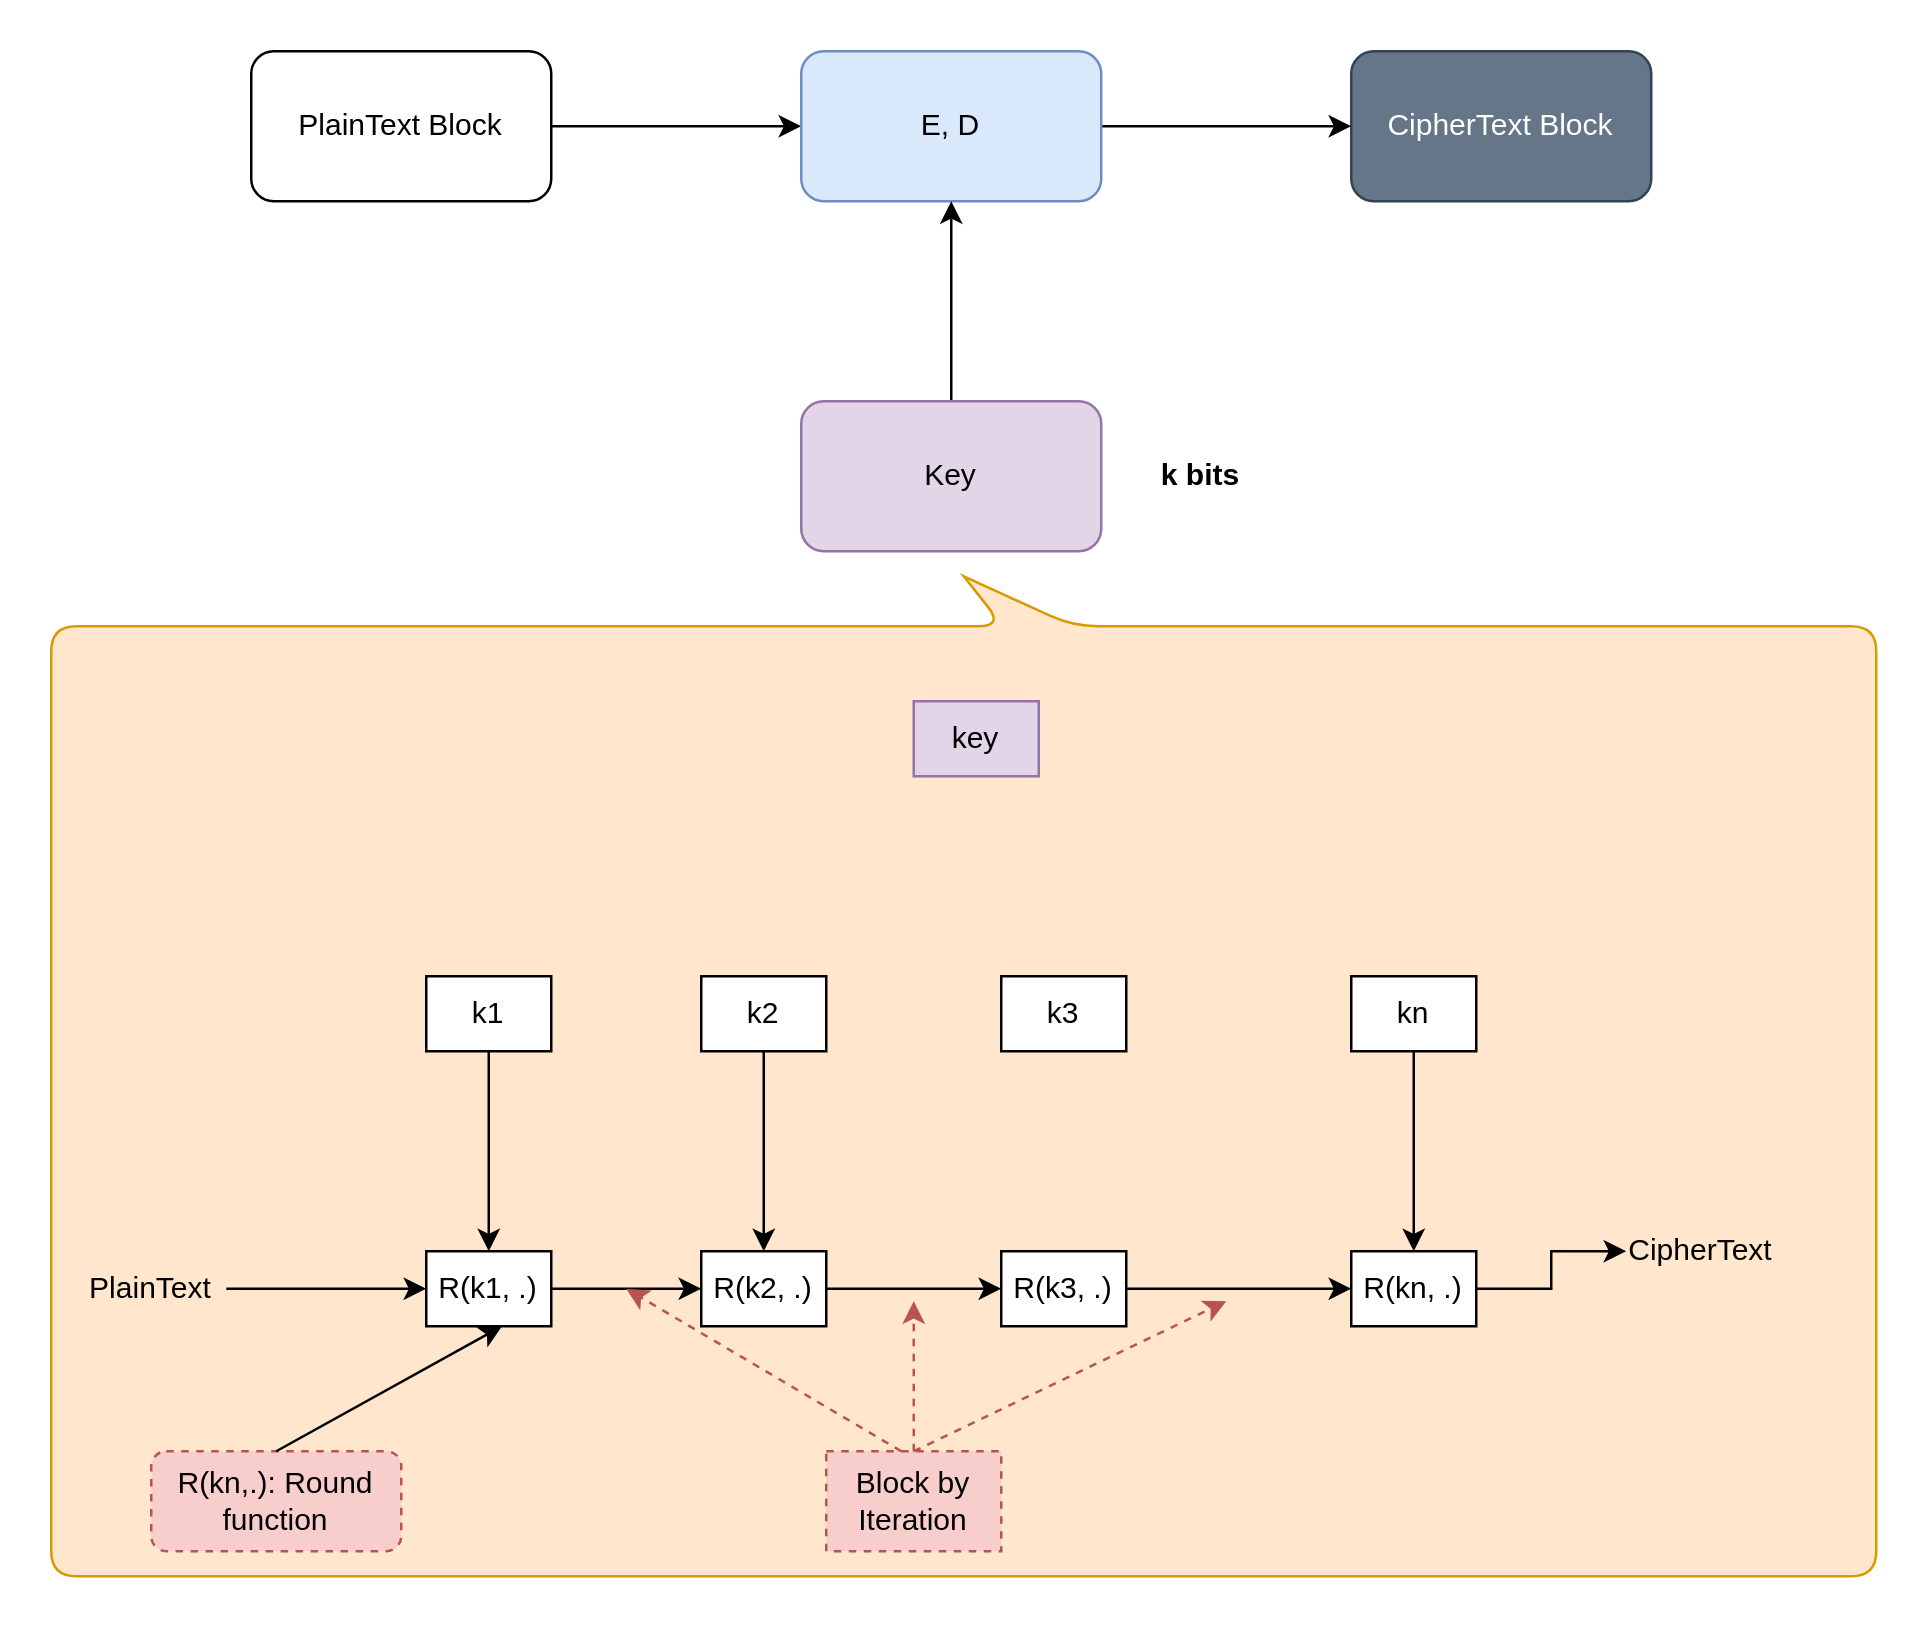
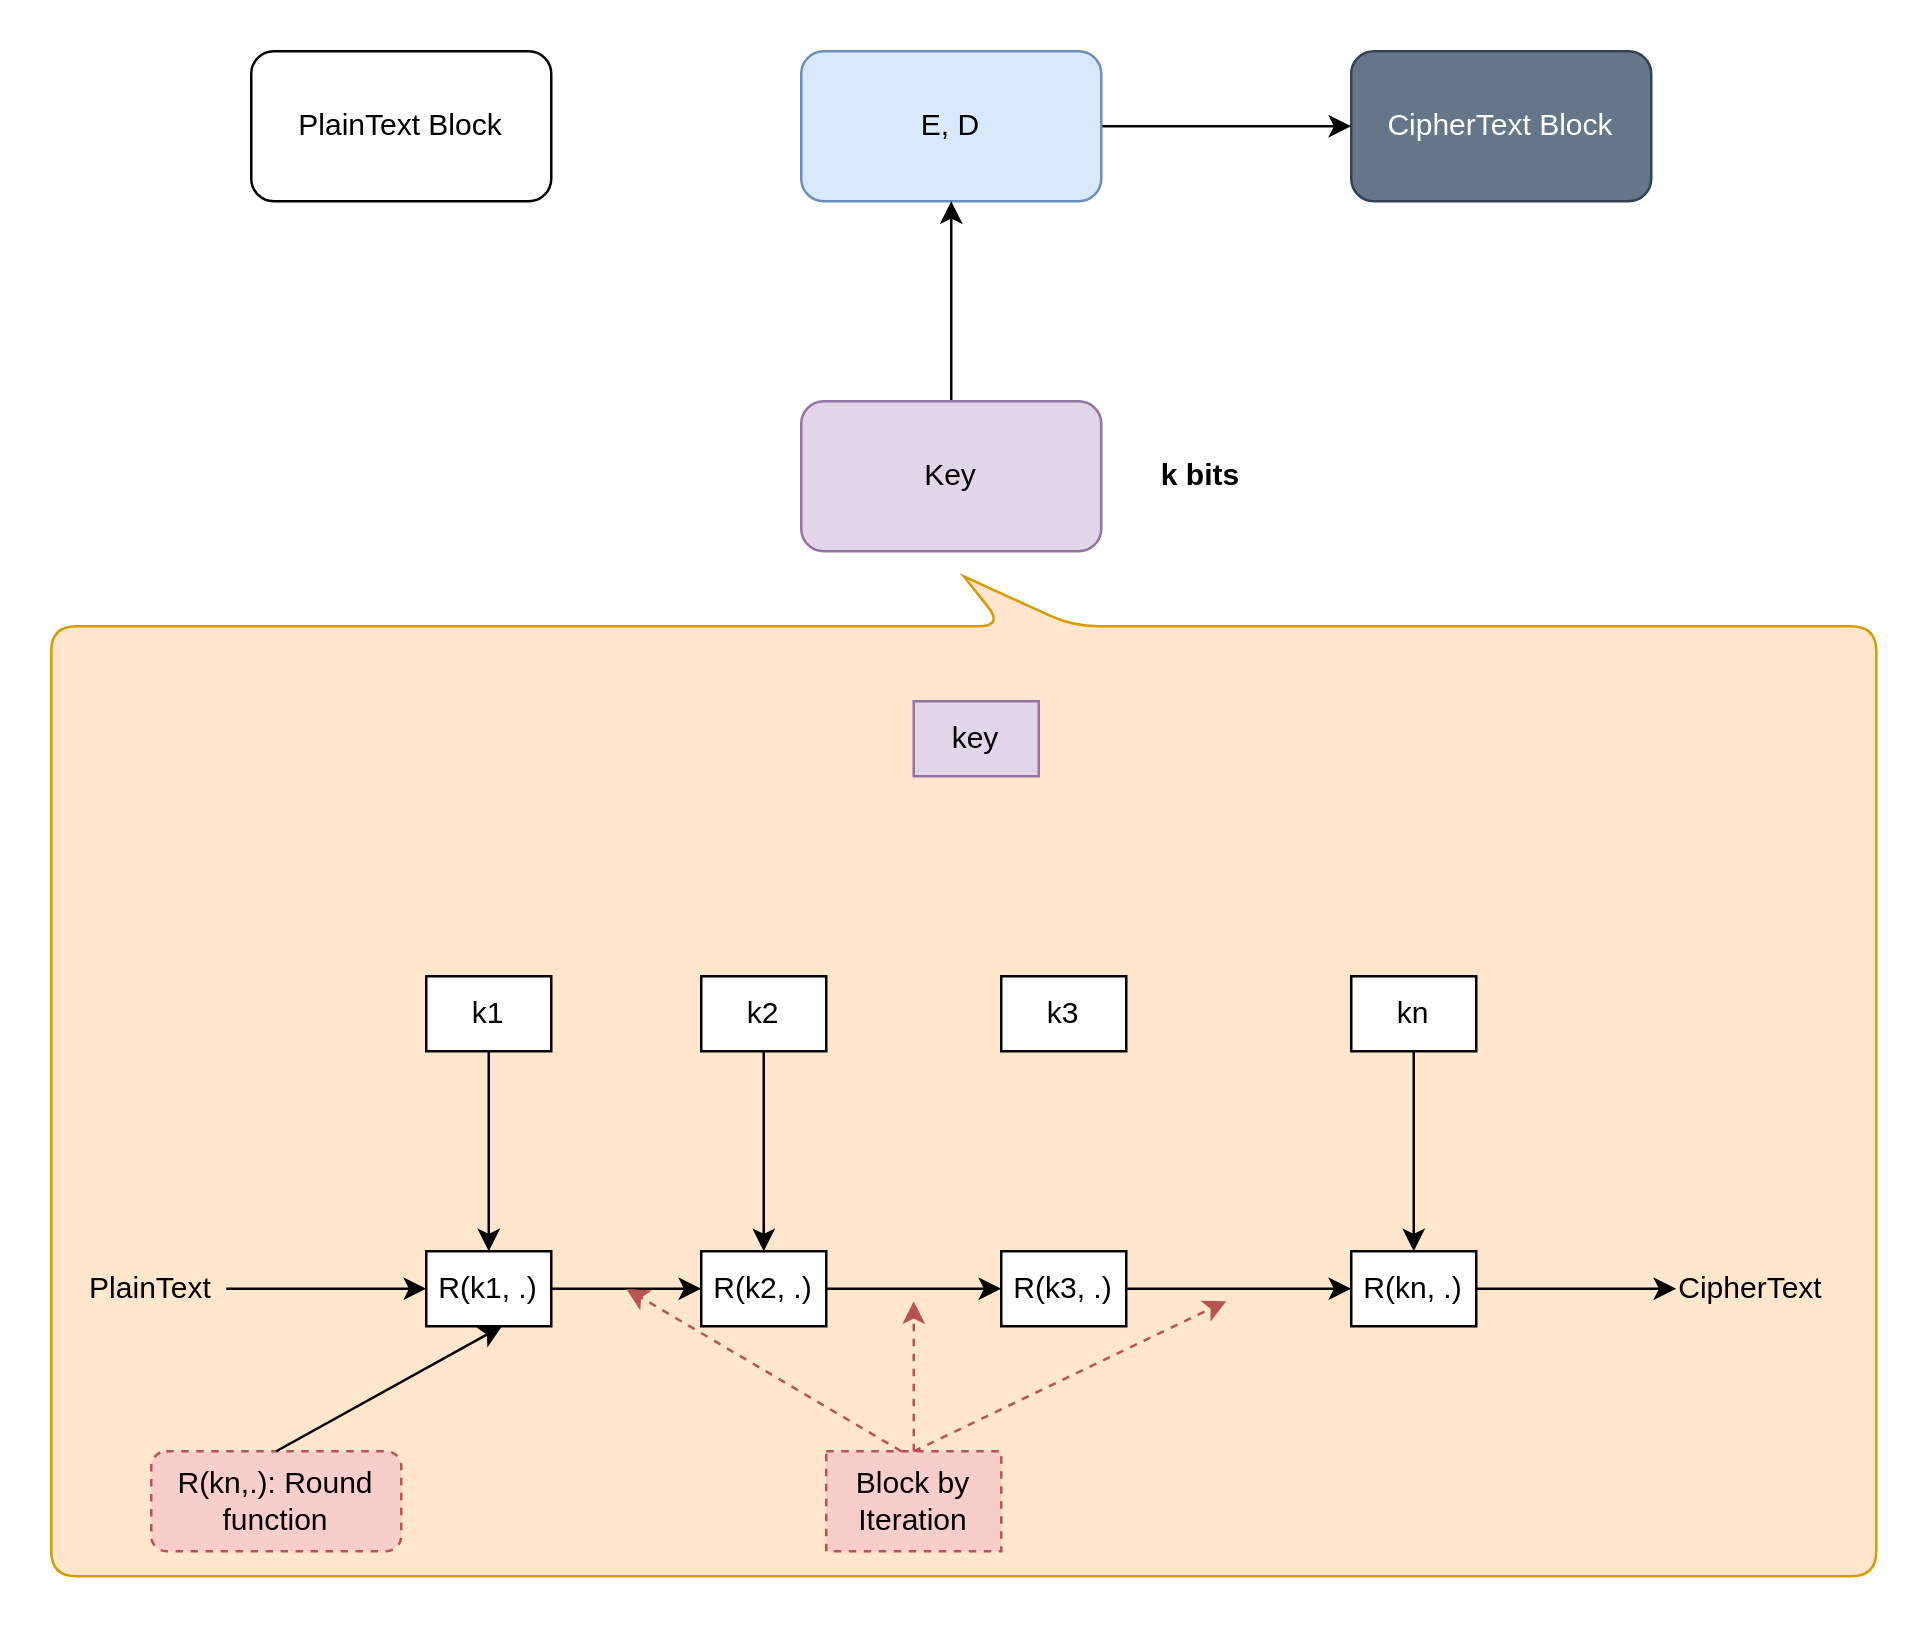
(668, 126) -> none
(1701, 1251) -> (1751, 1289)
